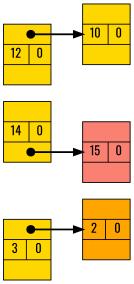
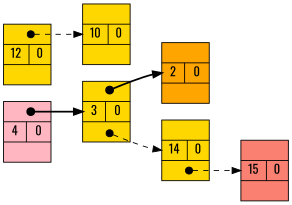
(54, 34) -> (54, 34)
none -> (27, 132)
none -> (133, 142)
(54, 152) -> (212, 171)
